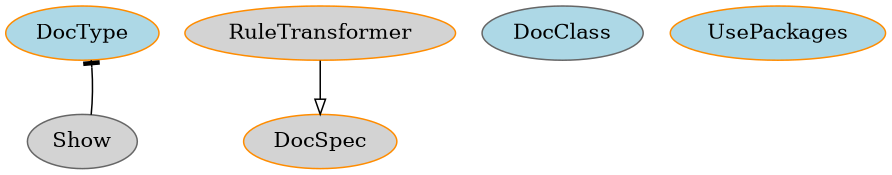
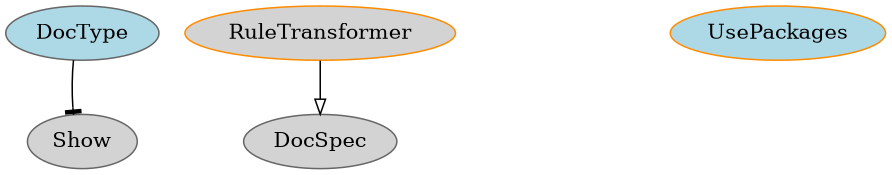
(82, 33) -> (82, 33)
(563, 33) -> none
(92, 91) -> (72, 84)
(320, 142) -> (320, 142)
